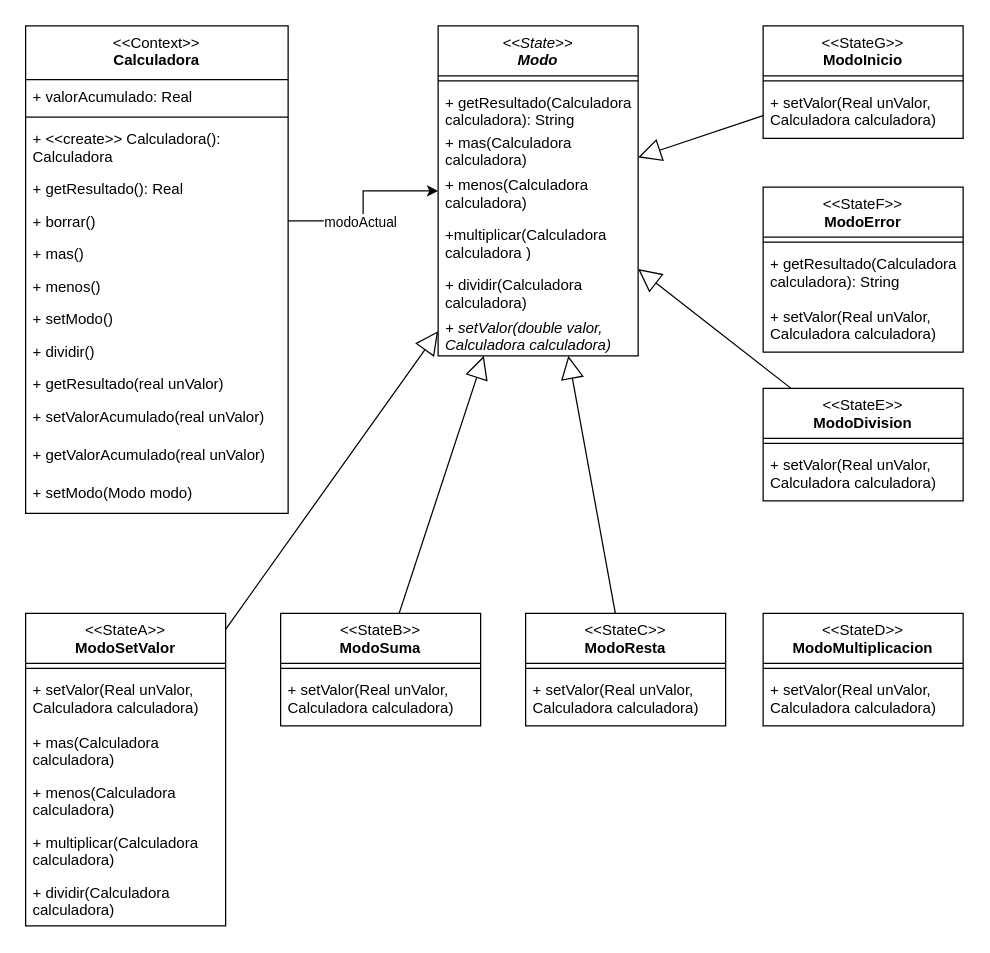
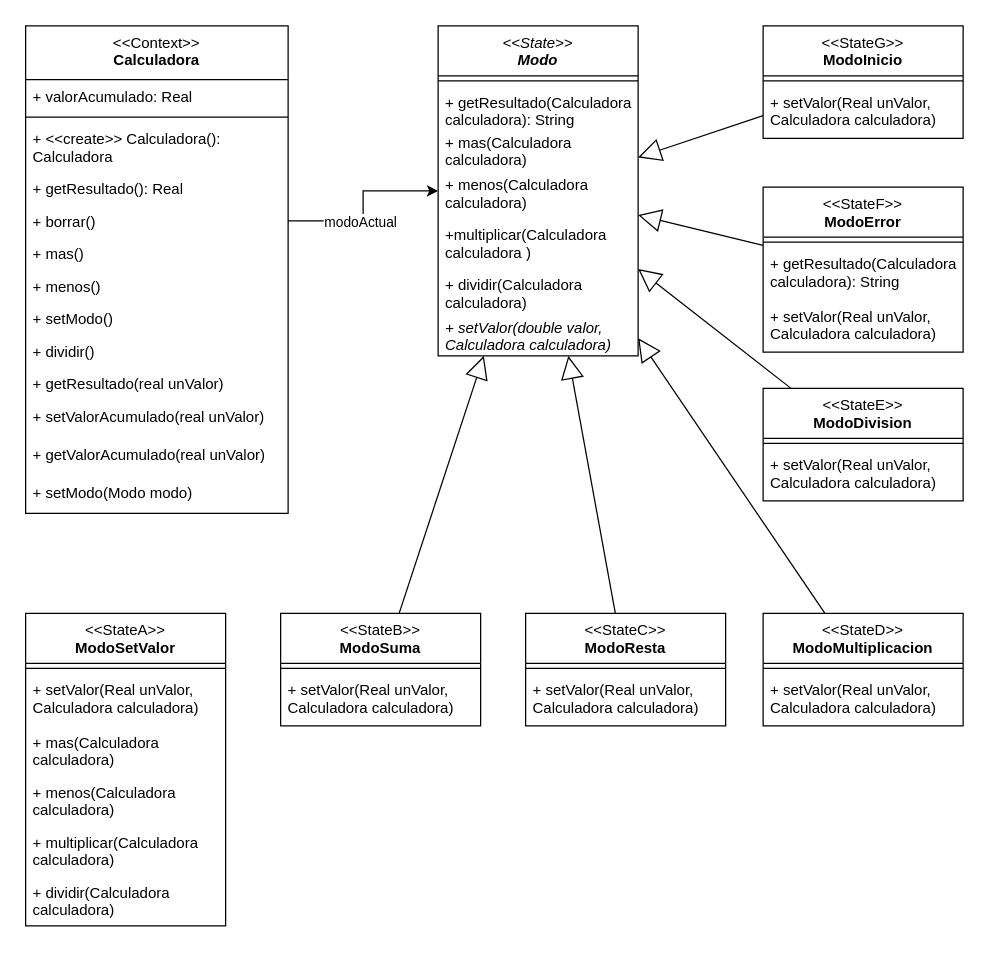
none -> (711, 233)
none -> (738, 485)
(325, 490) -> none
